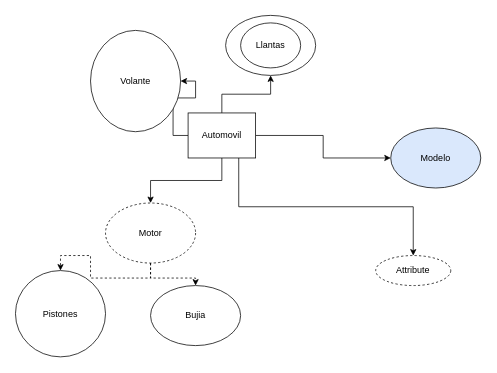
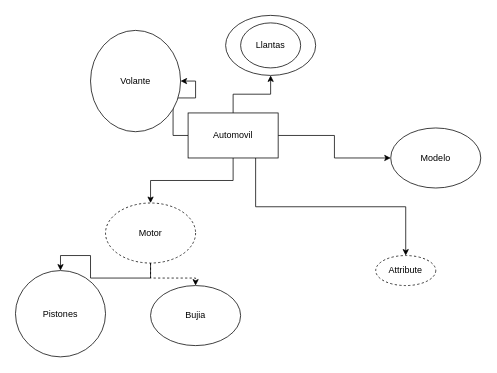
(222, 135) -> (233, 135)
(435, 158) -> (435, 158)
(413, 270) -> (405, 270)
(90, 278) -> (90, 278)
